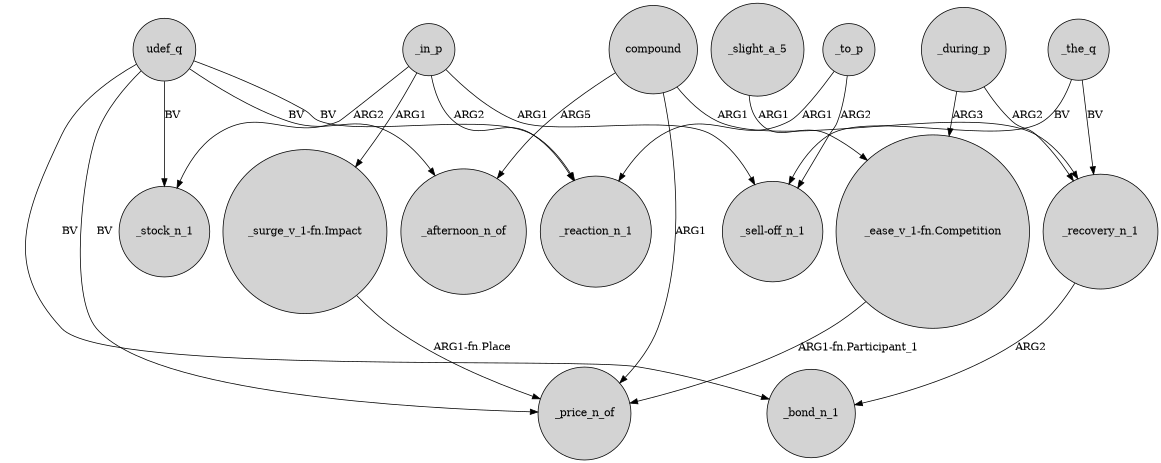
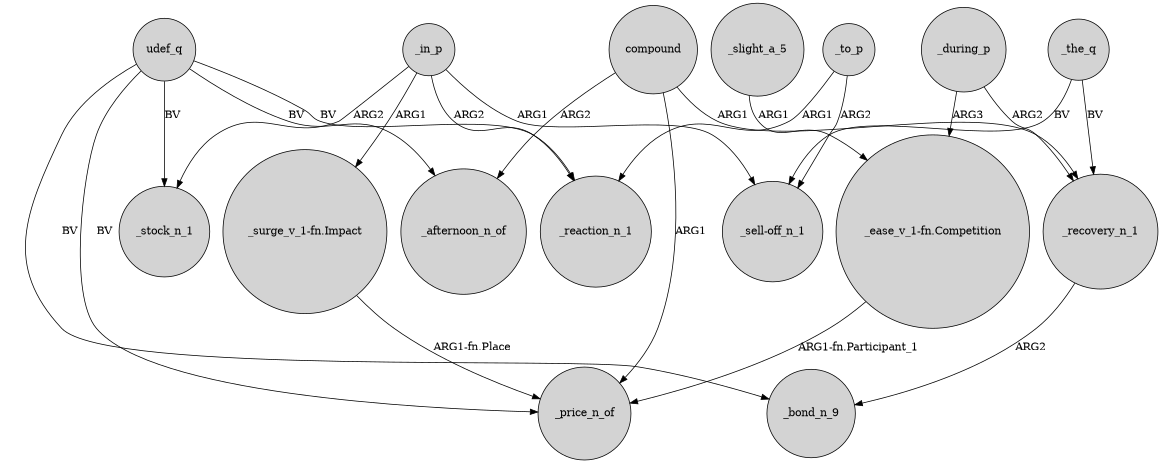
(576, 116) -> (576, 116)
(811, 414) -> (811, 414)
